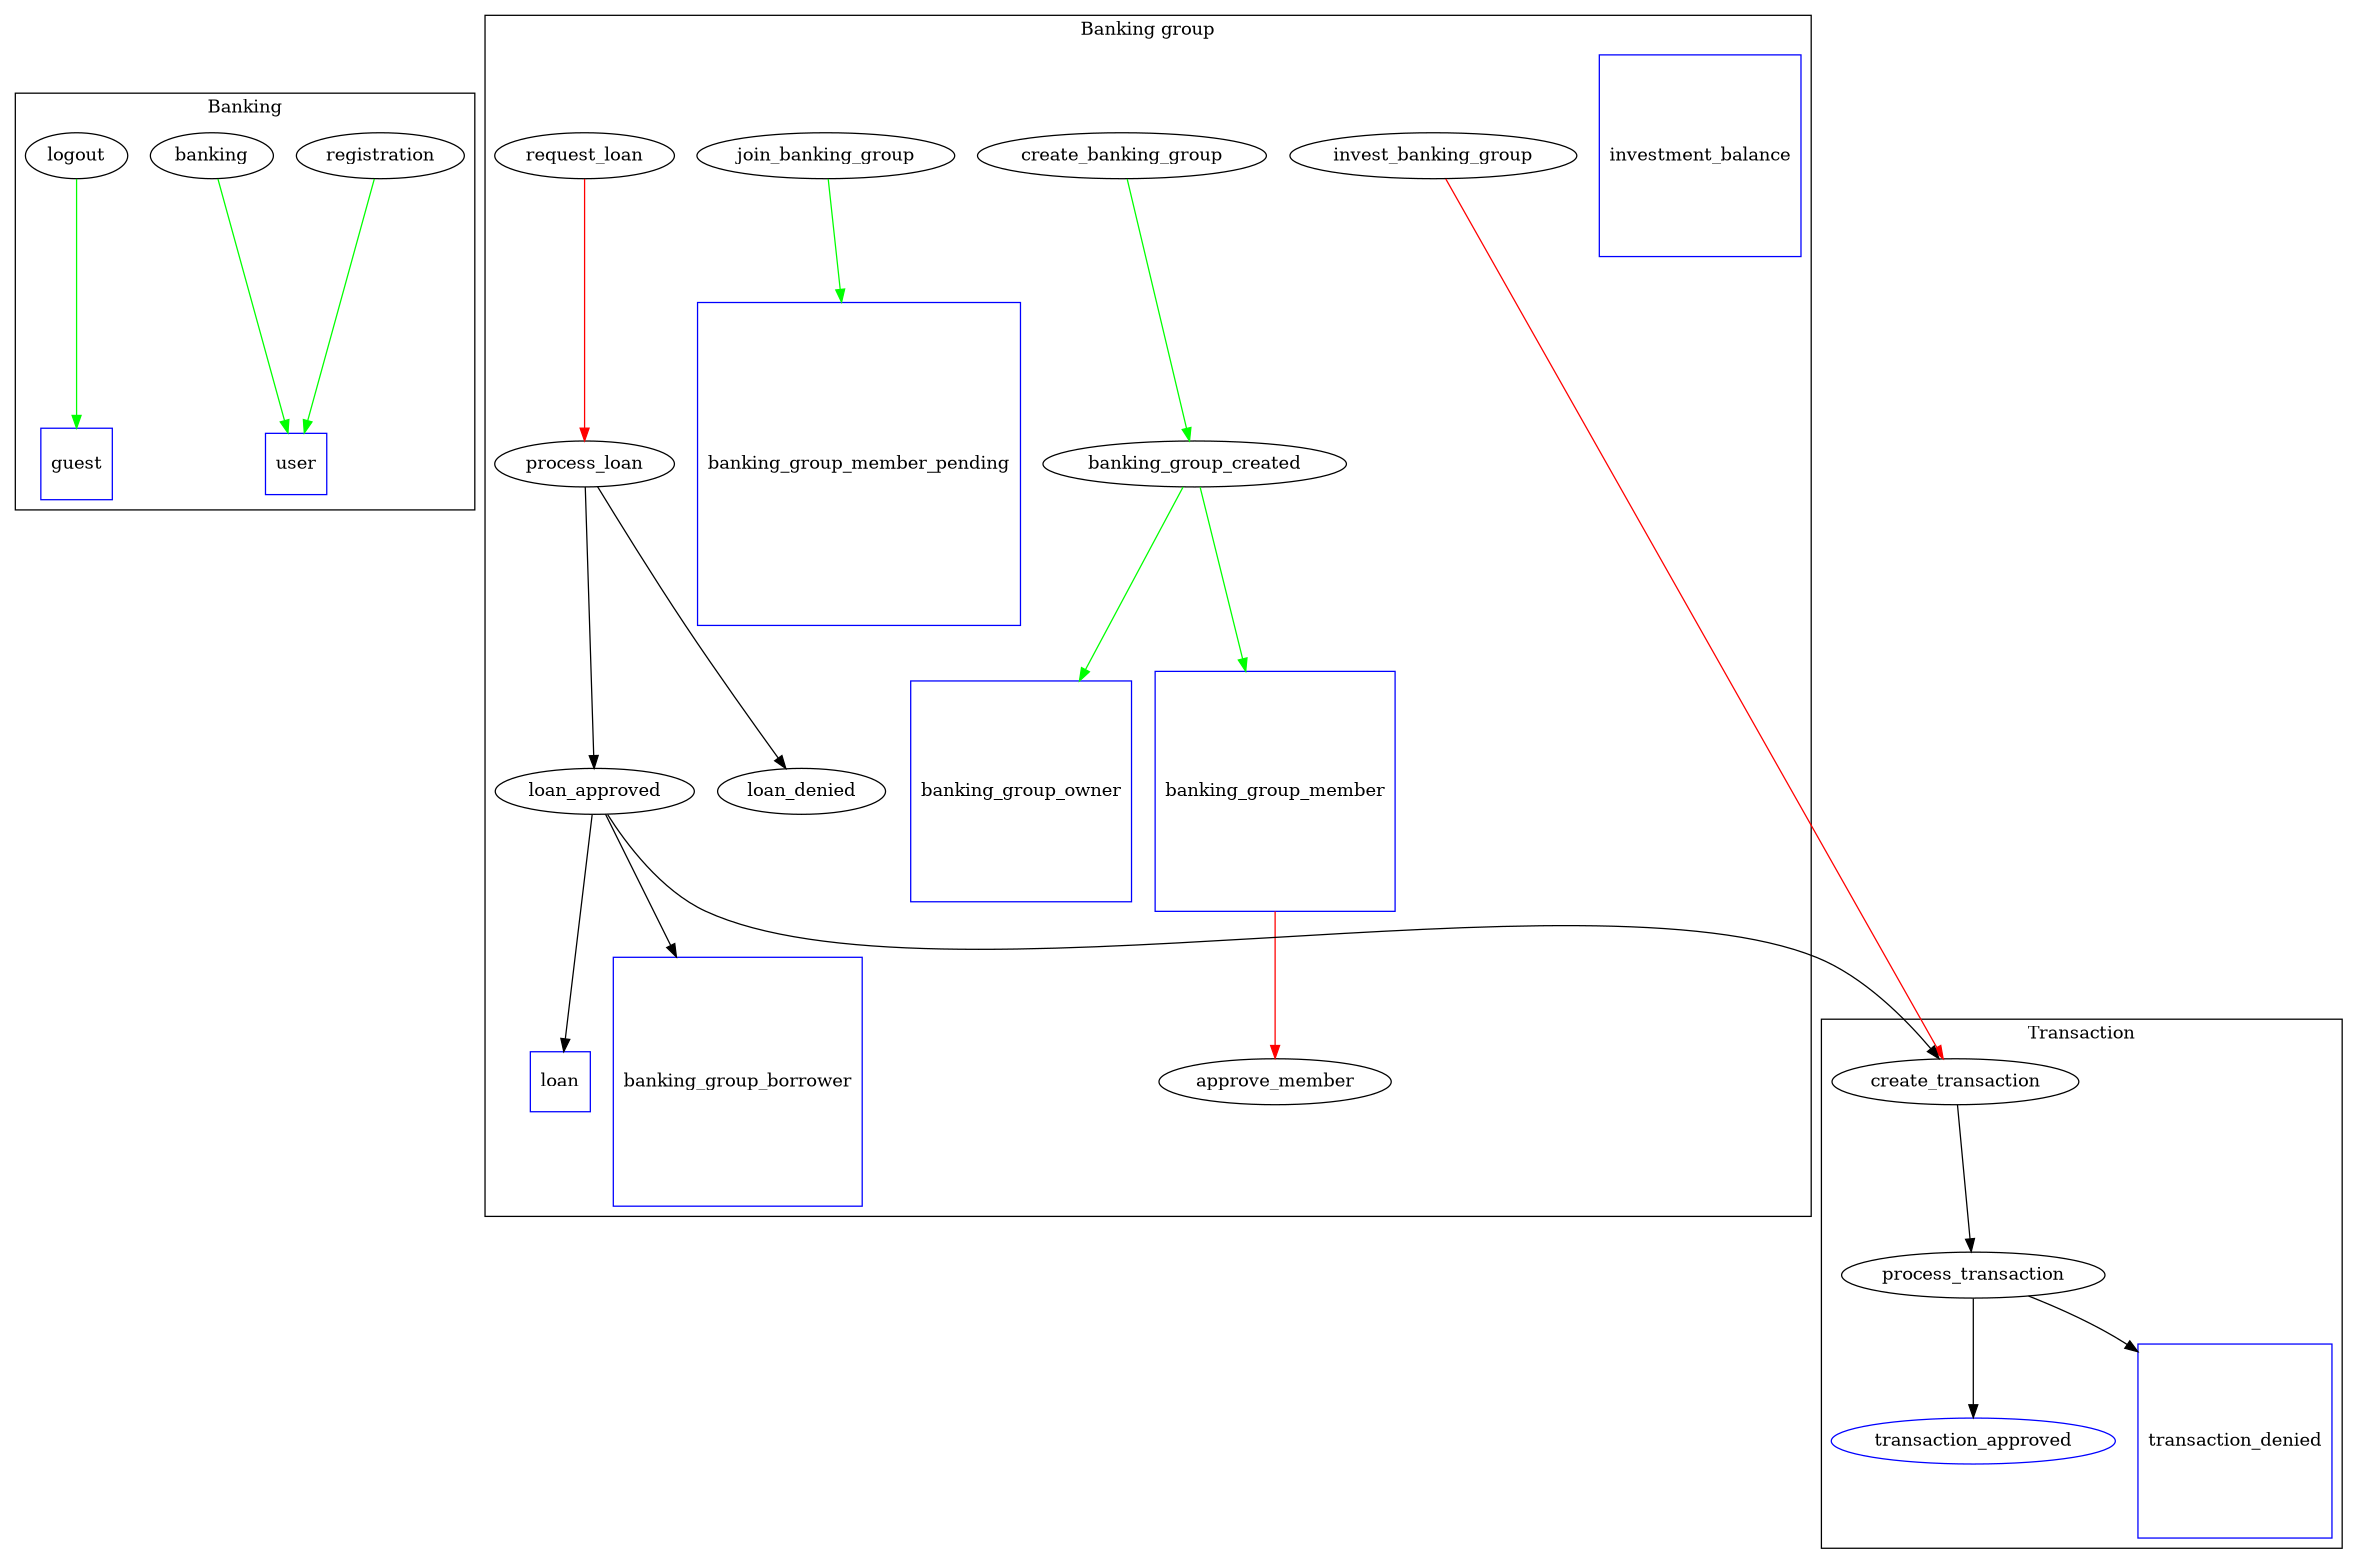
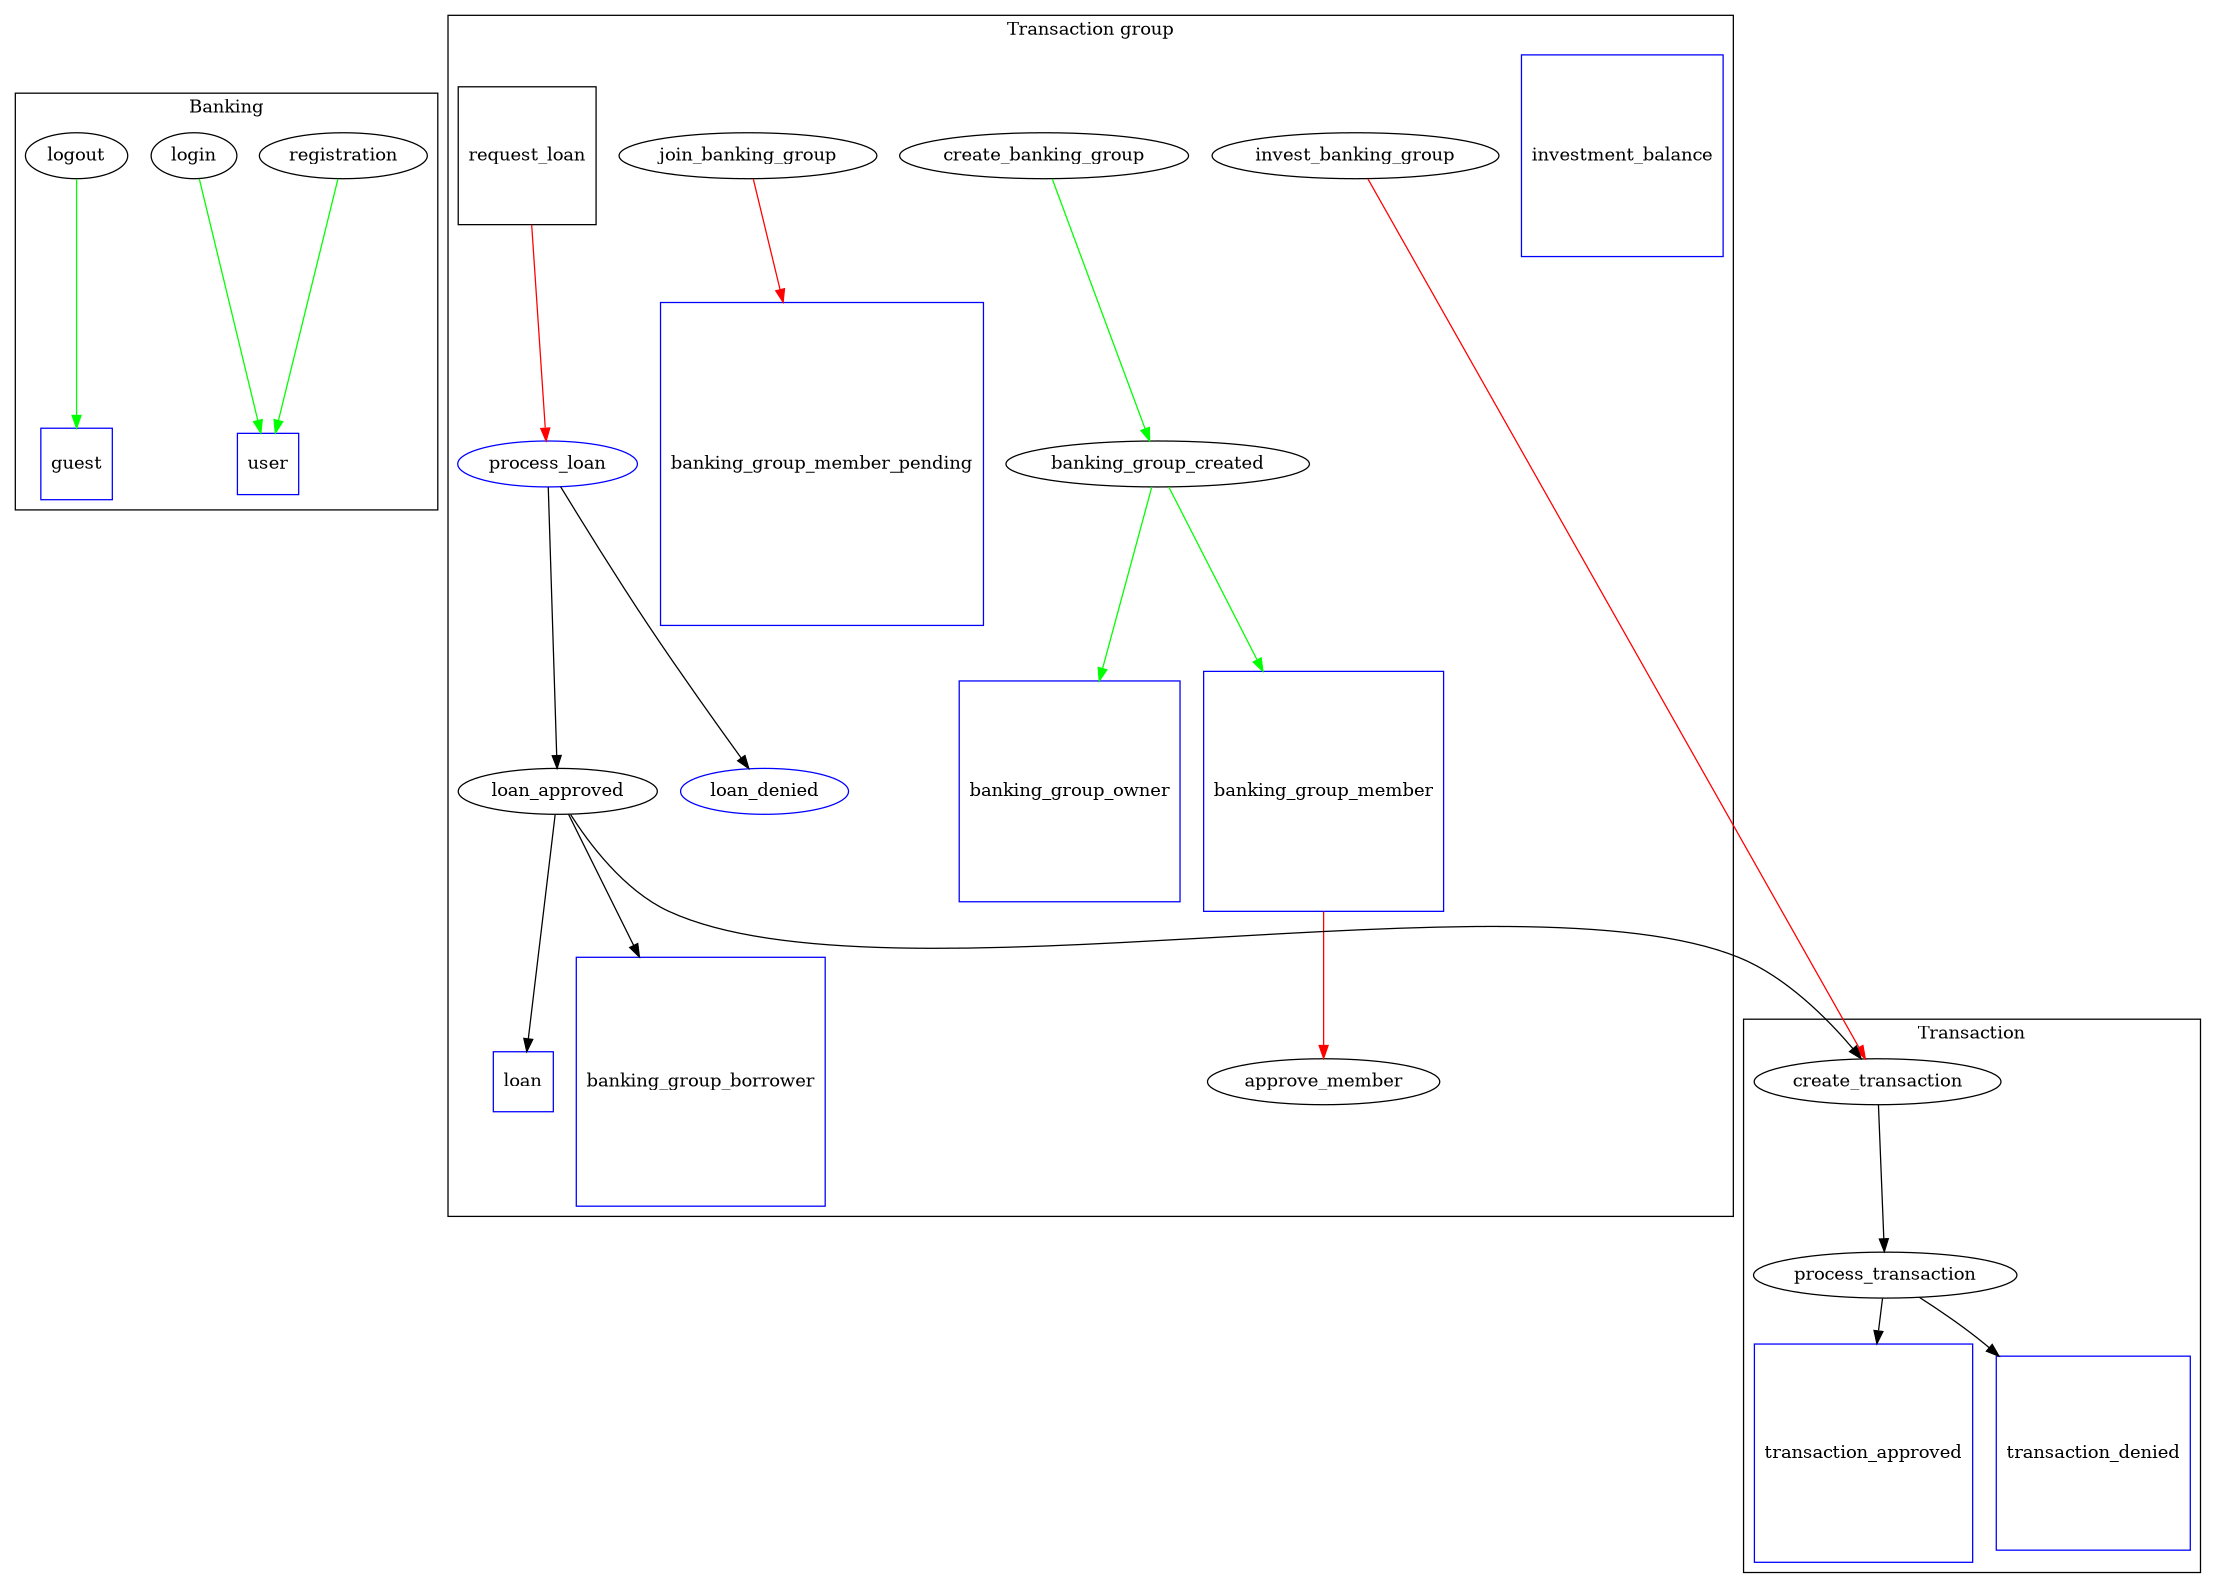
(1148, 30) -> (1091, 30)
(212, 156) -> (194, 156)
(585, 156) -> (527, 156)
(834, 234) -> (767, 234)
(585, 464) -> (548, 464)
(802, 791) -> (765, 791)
(1973, 1441) -> (1864, 1453)
